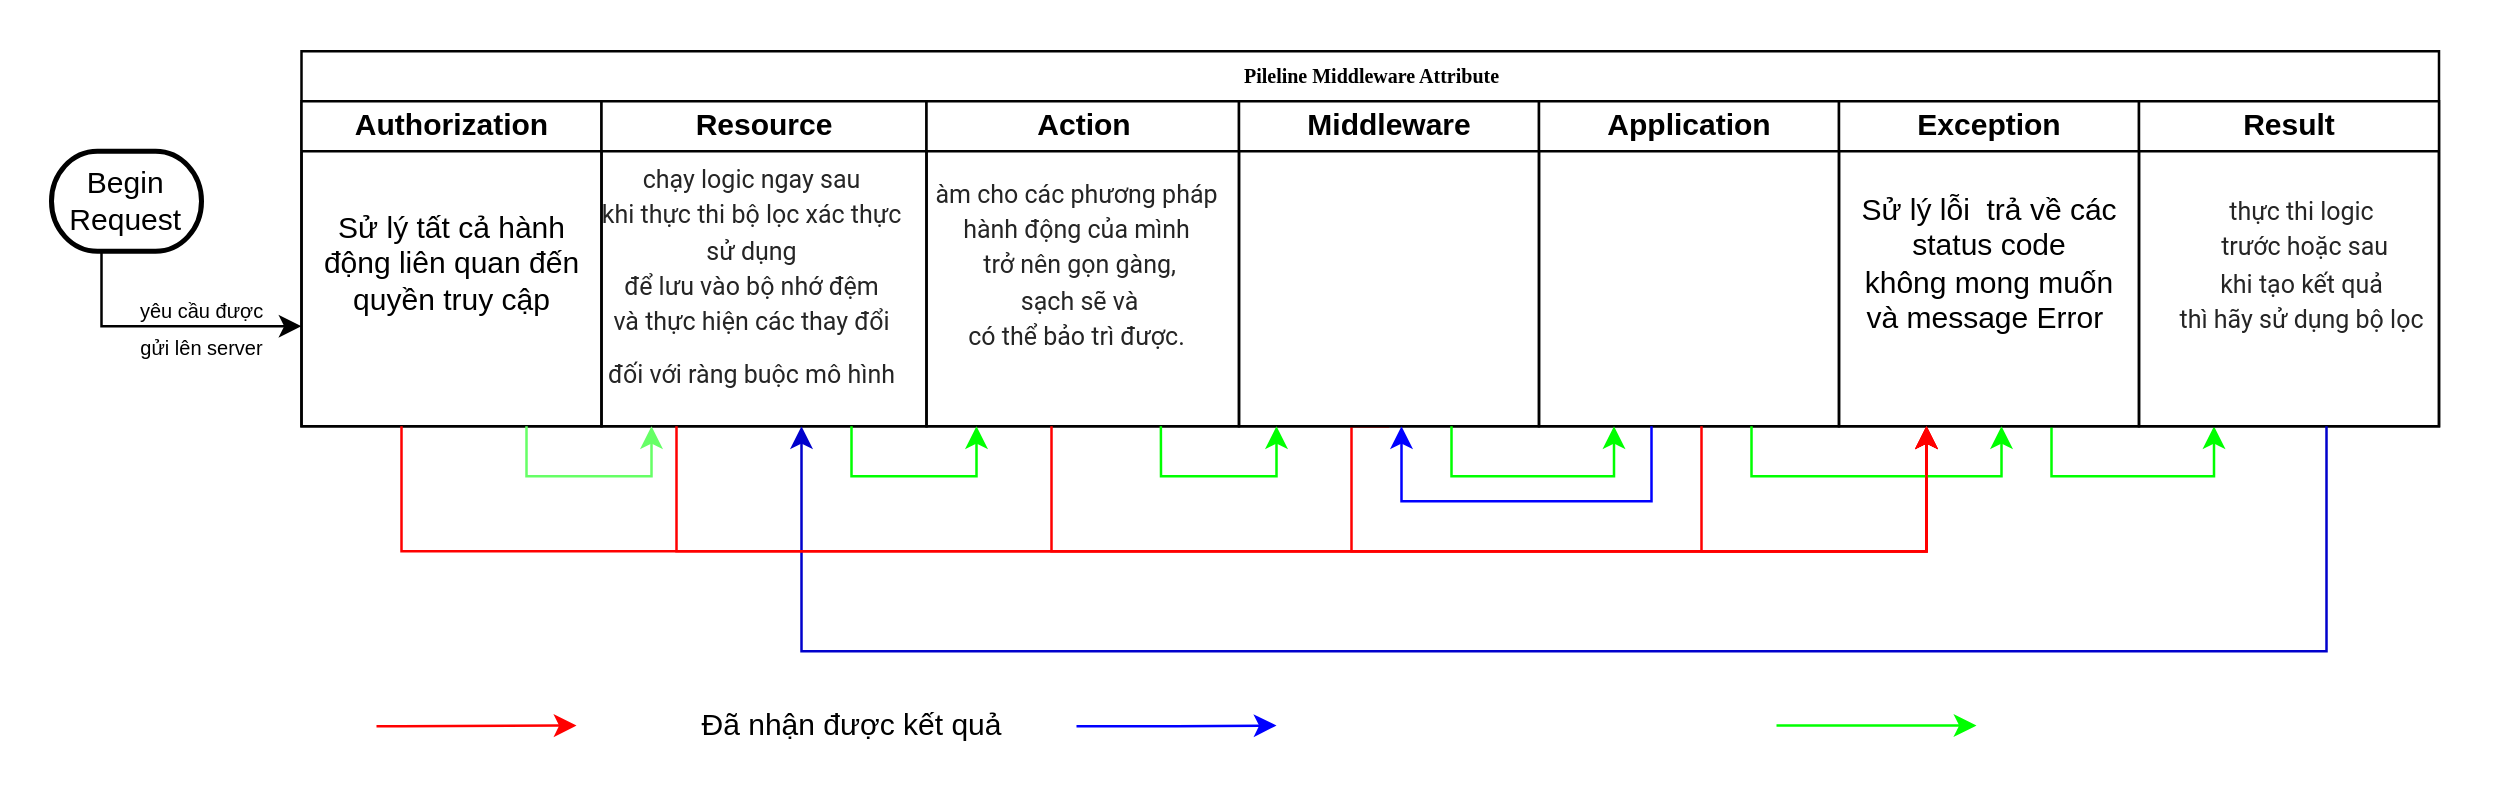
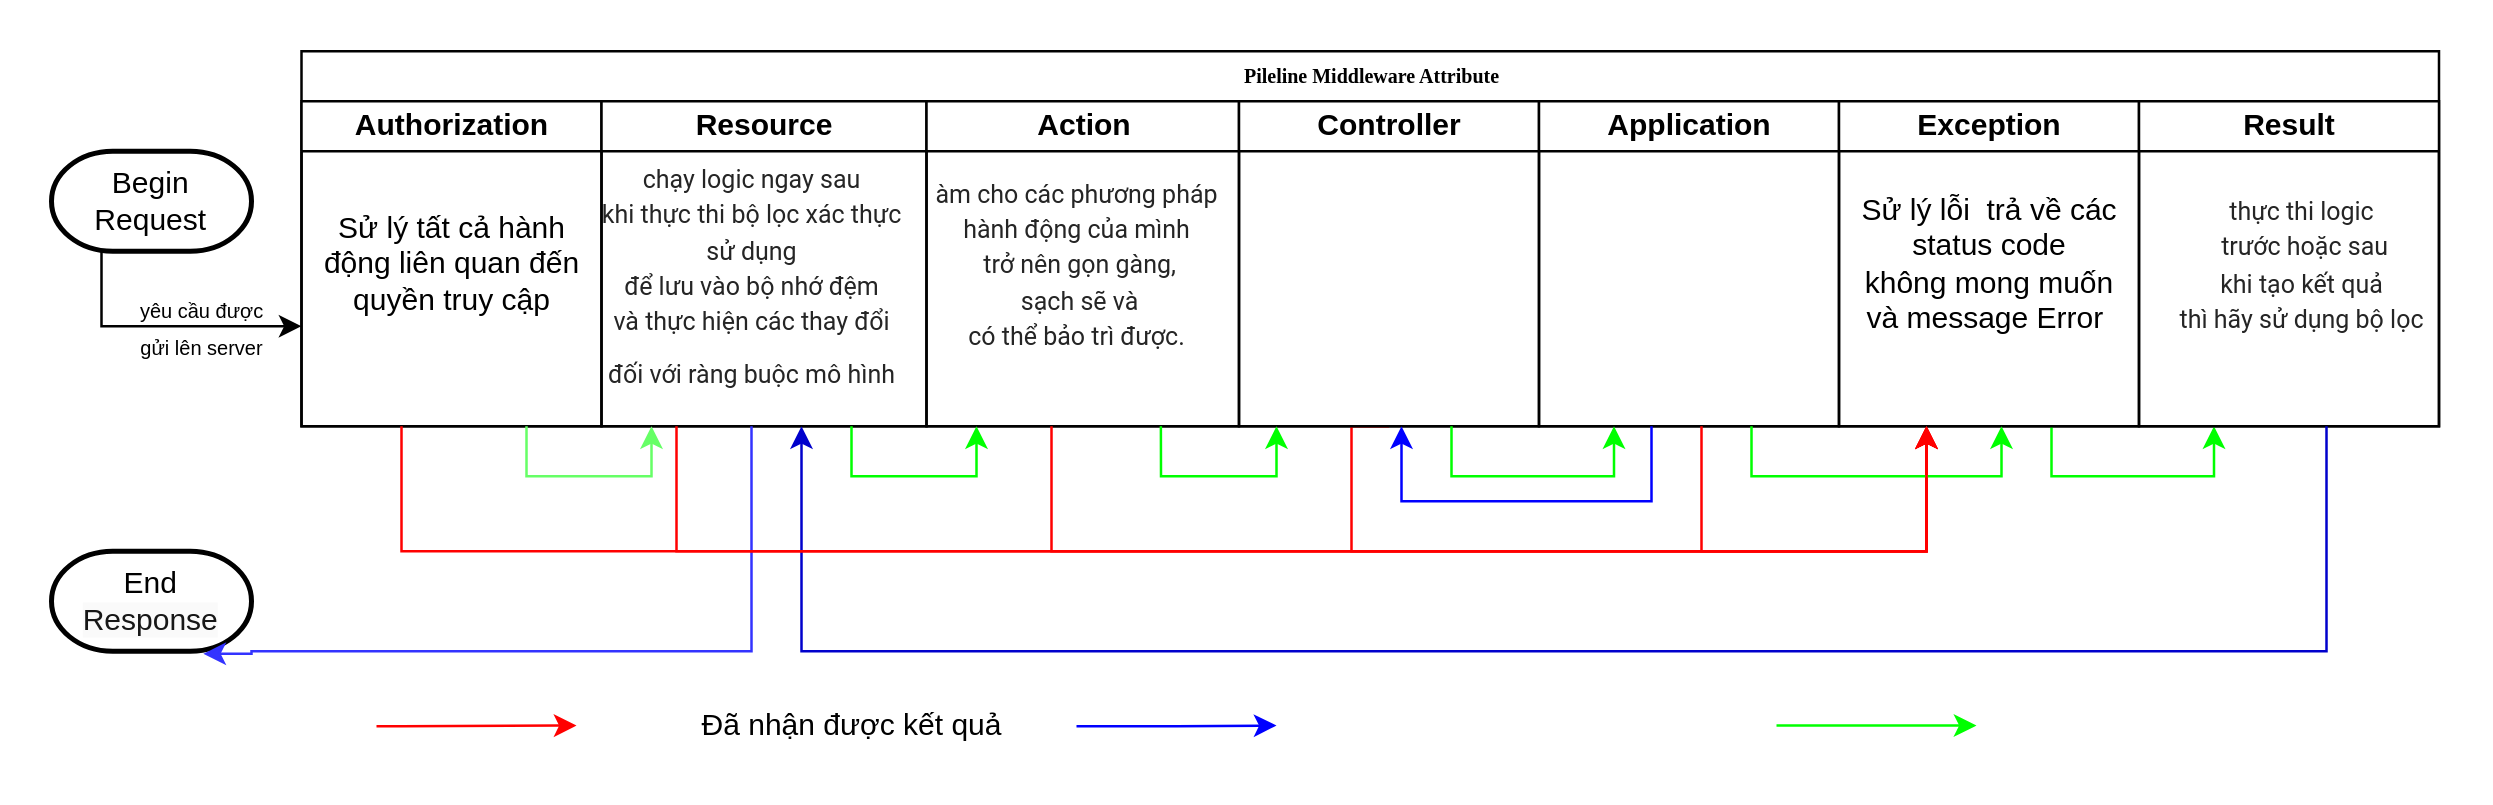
(1390, 126) -> (1390, 126)
(126, 201) -> (151, 201)
none -> (151, 601)
none -> (532, 651)
